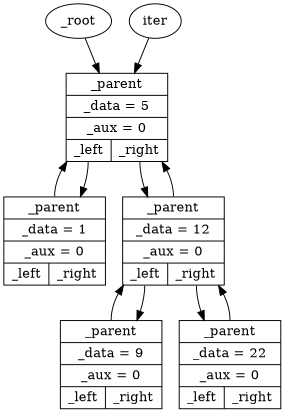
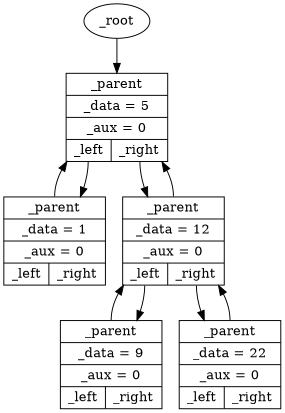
(155, 21) -> none
